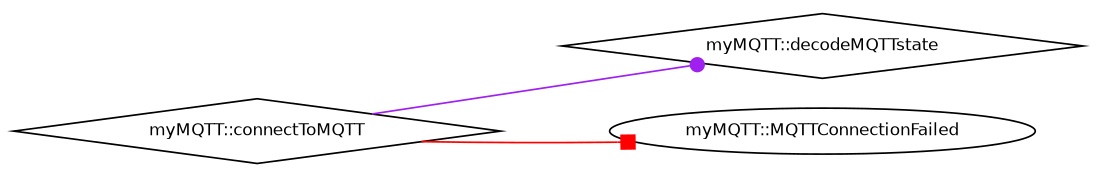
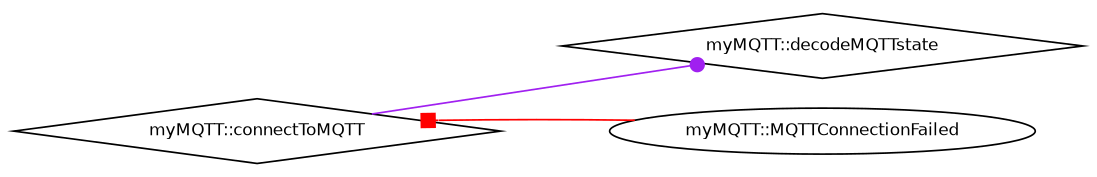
(520, 143) -> (537, 120)
